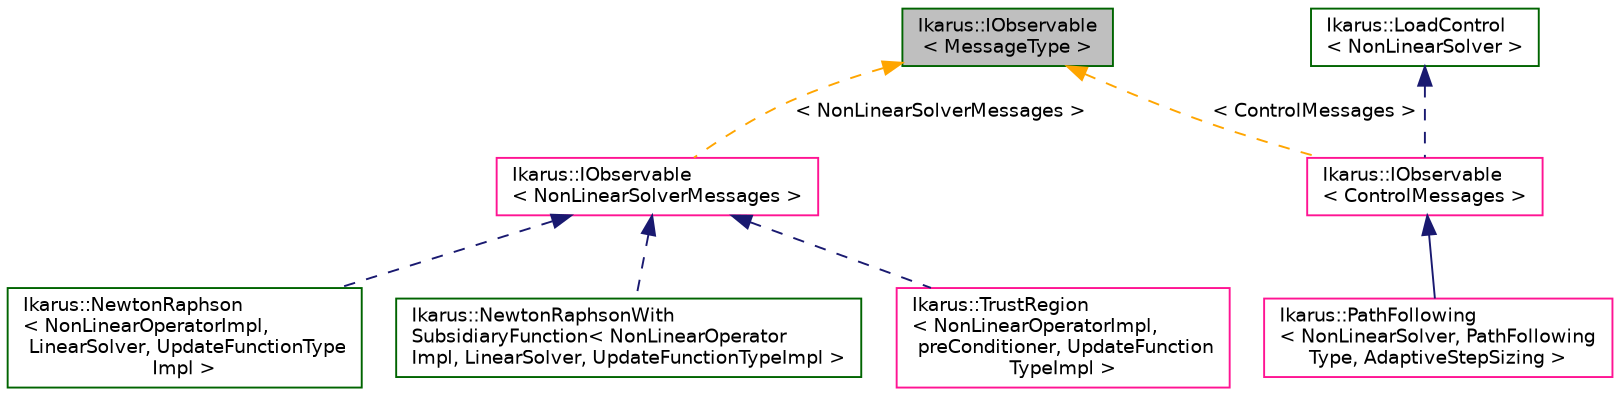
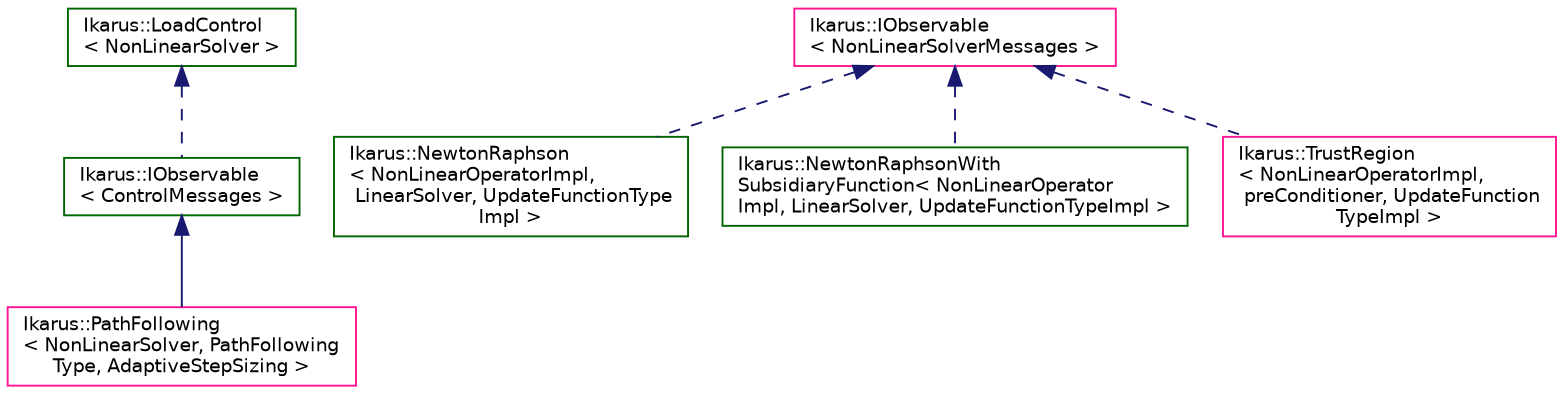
(1008, 37) -> none
(1425, 187) -> (182, 187)
